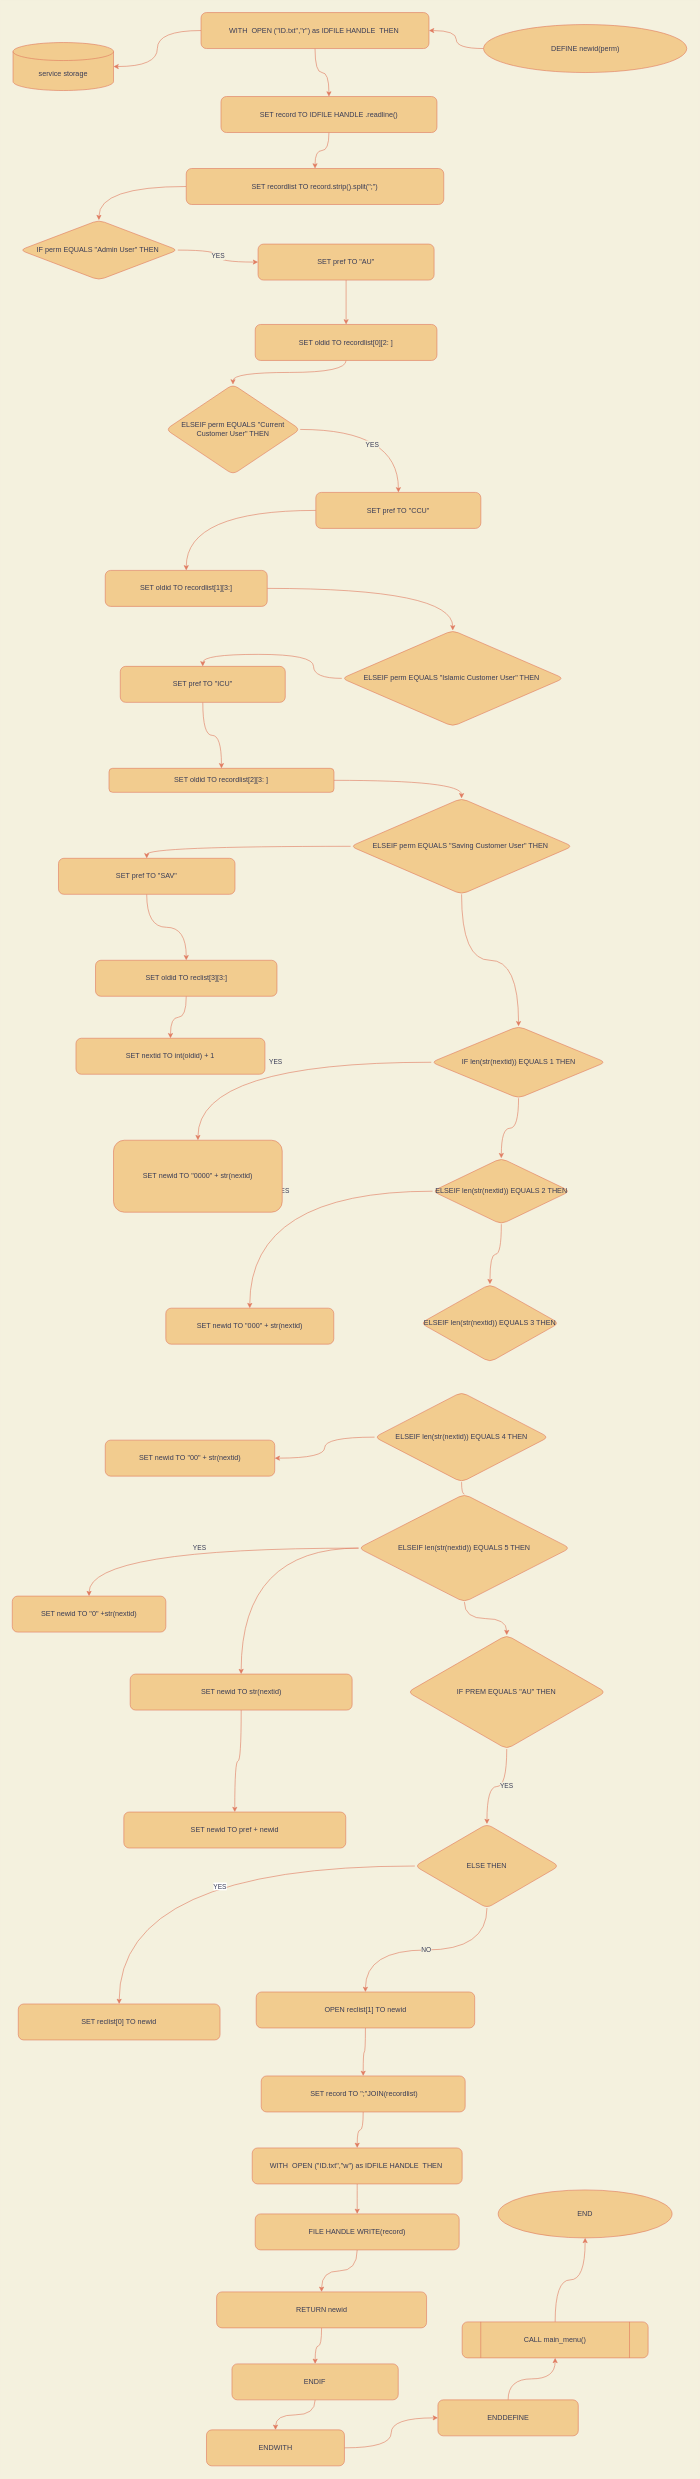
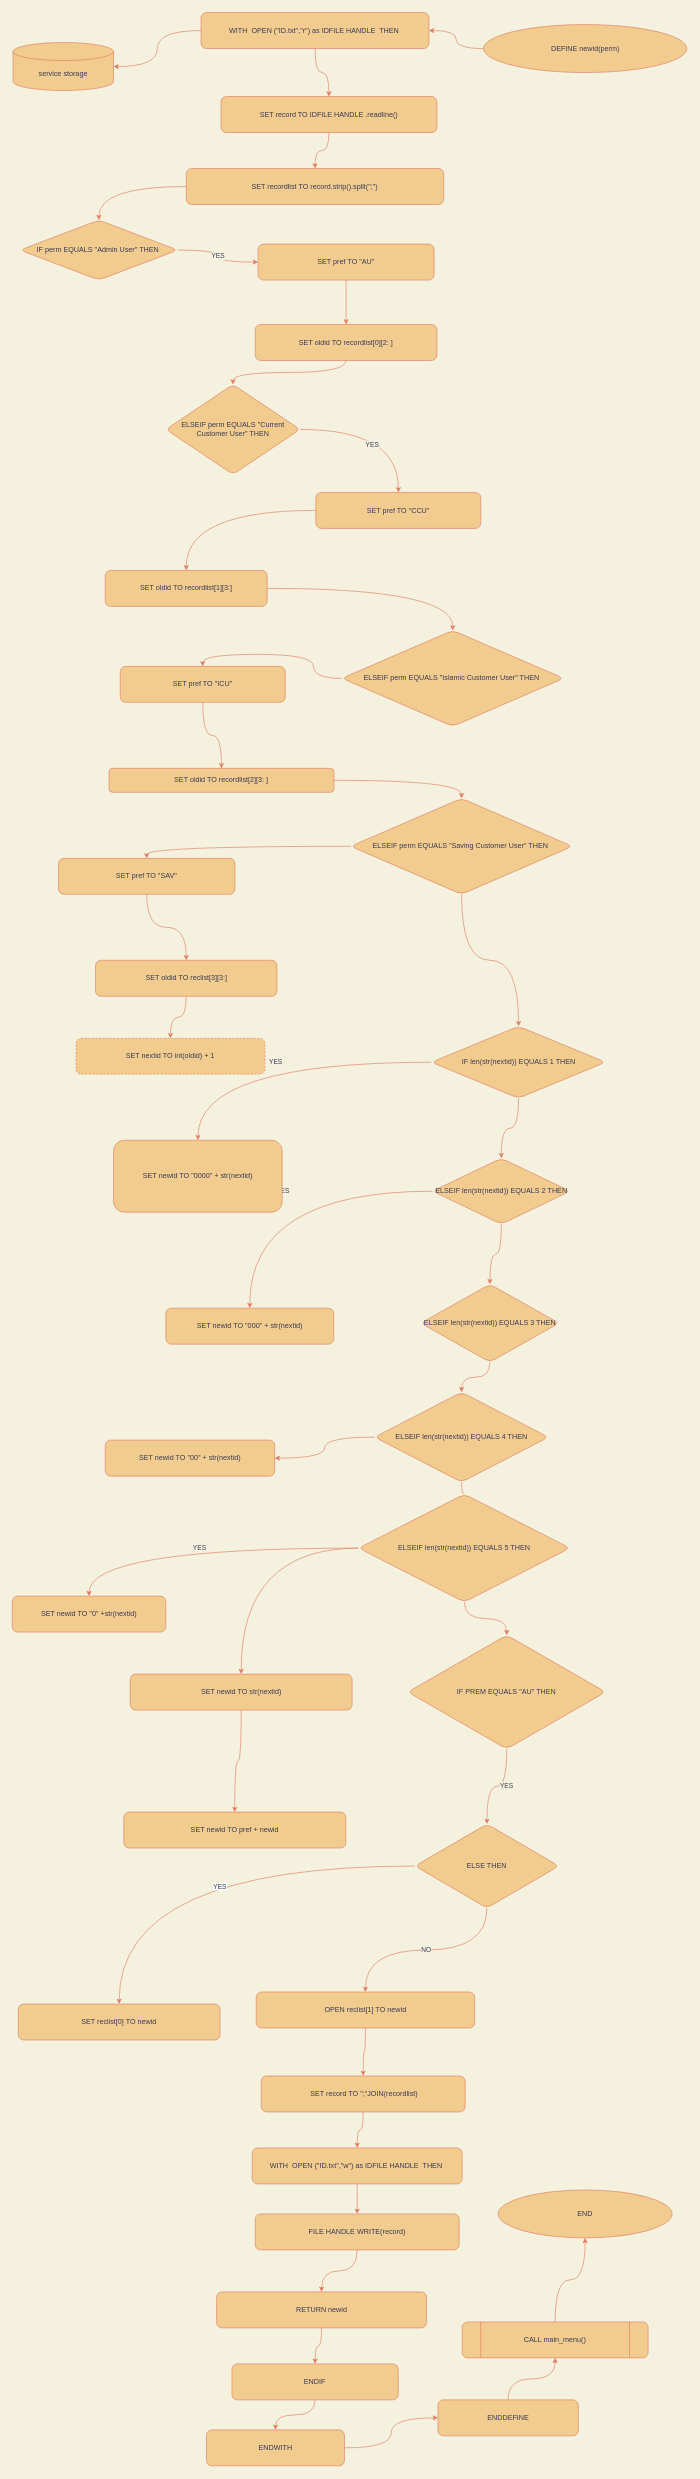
(171, 1056) -> (171, 1056)
none -> (480, 1377)
